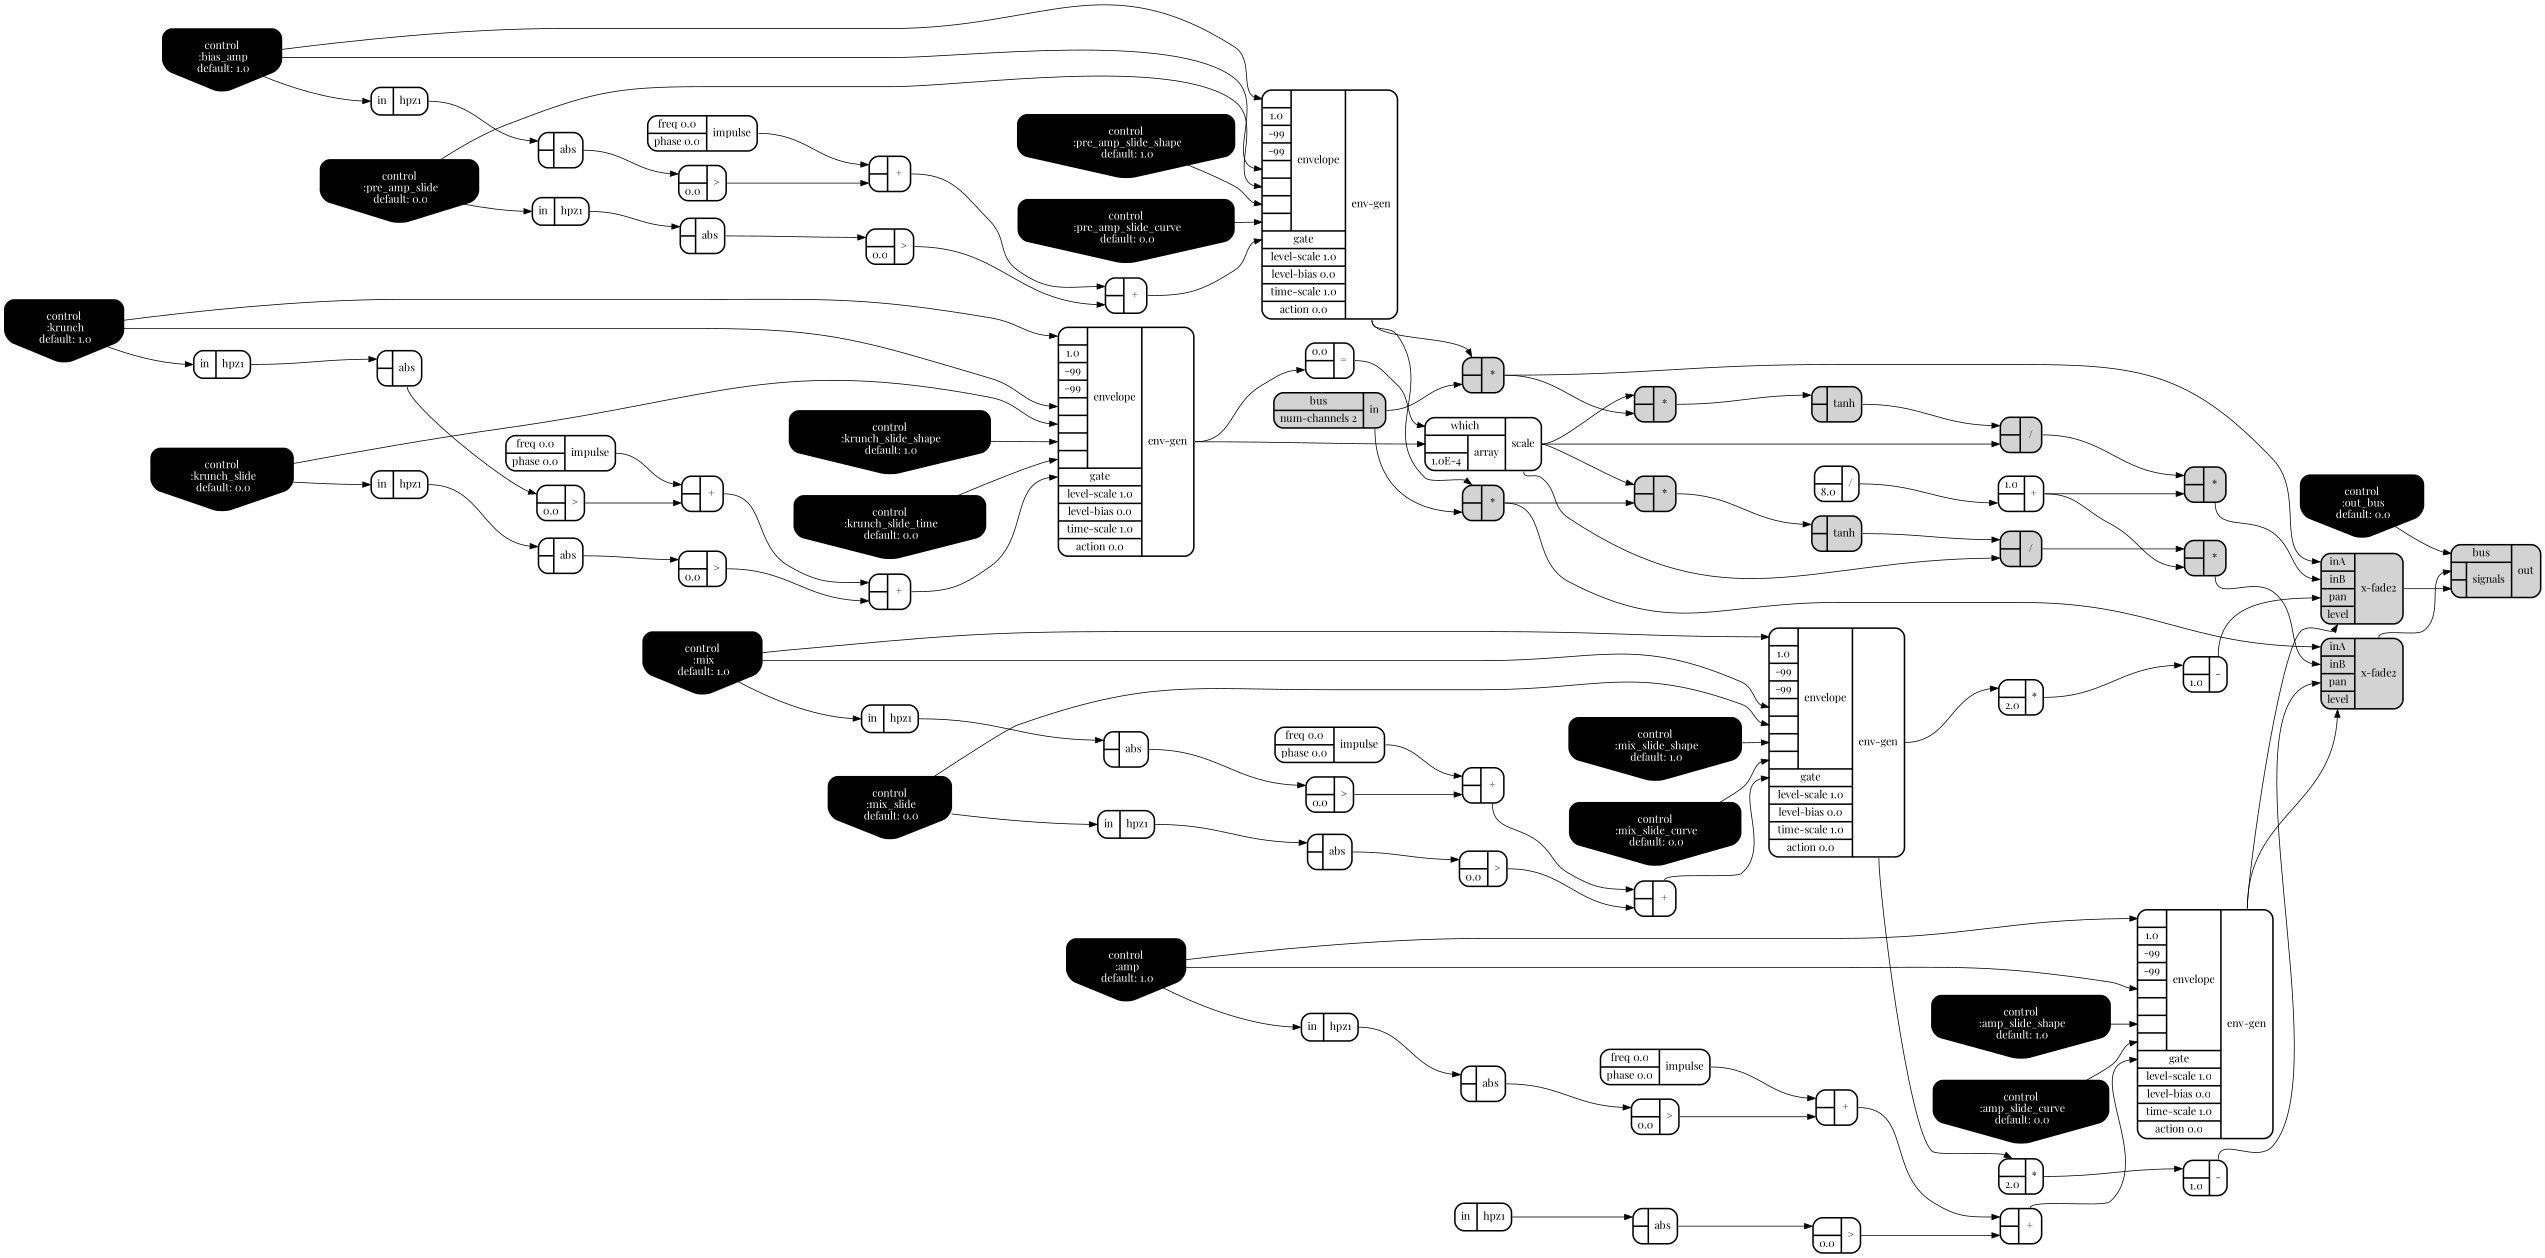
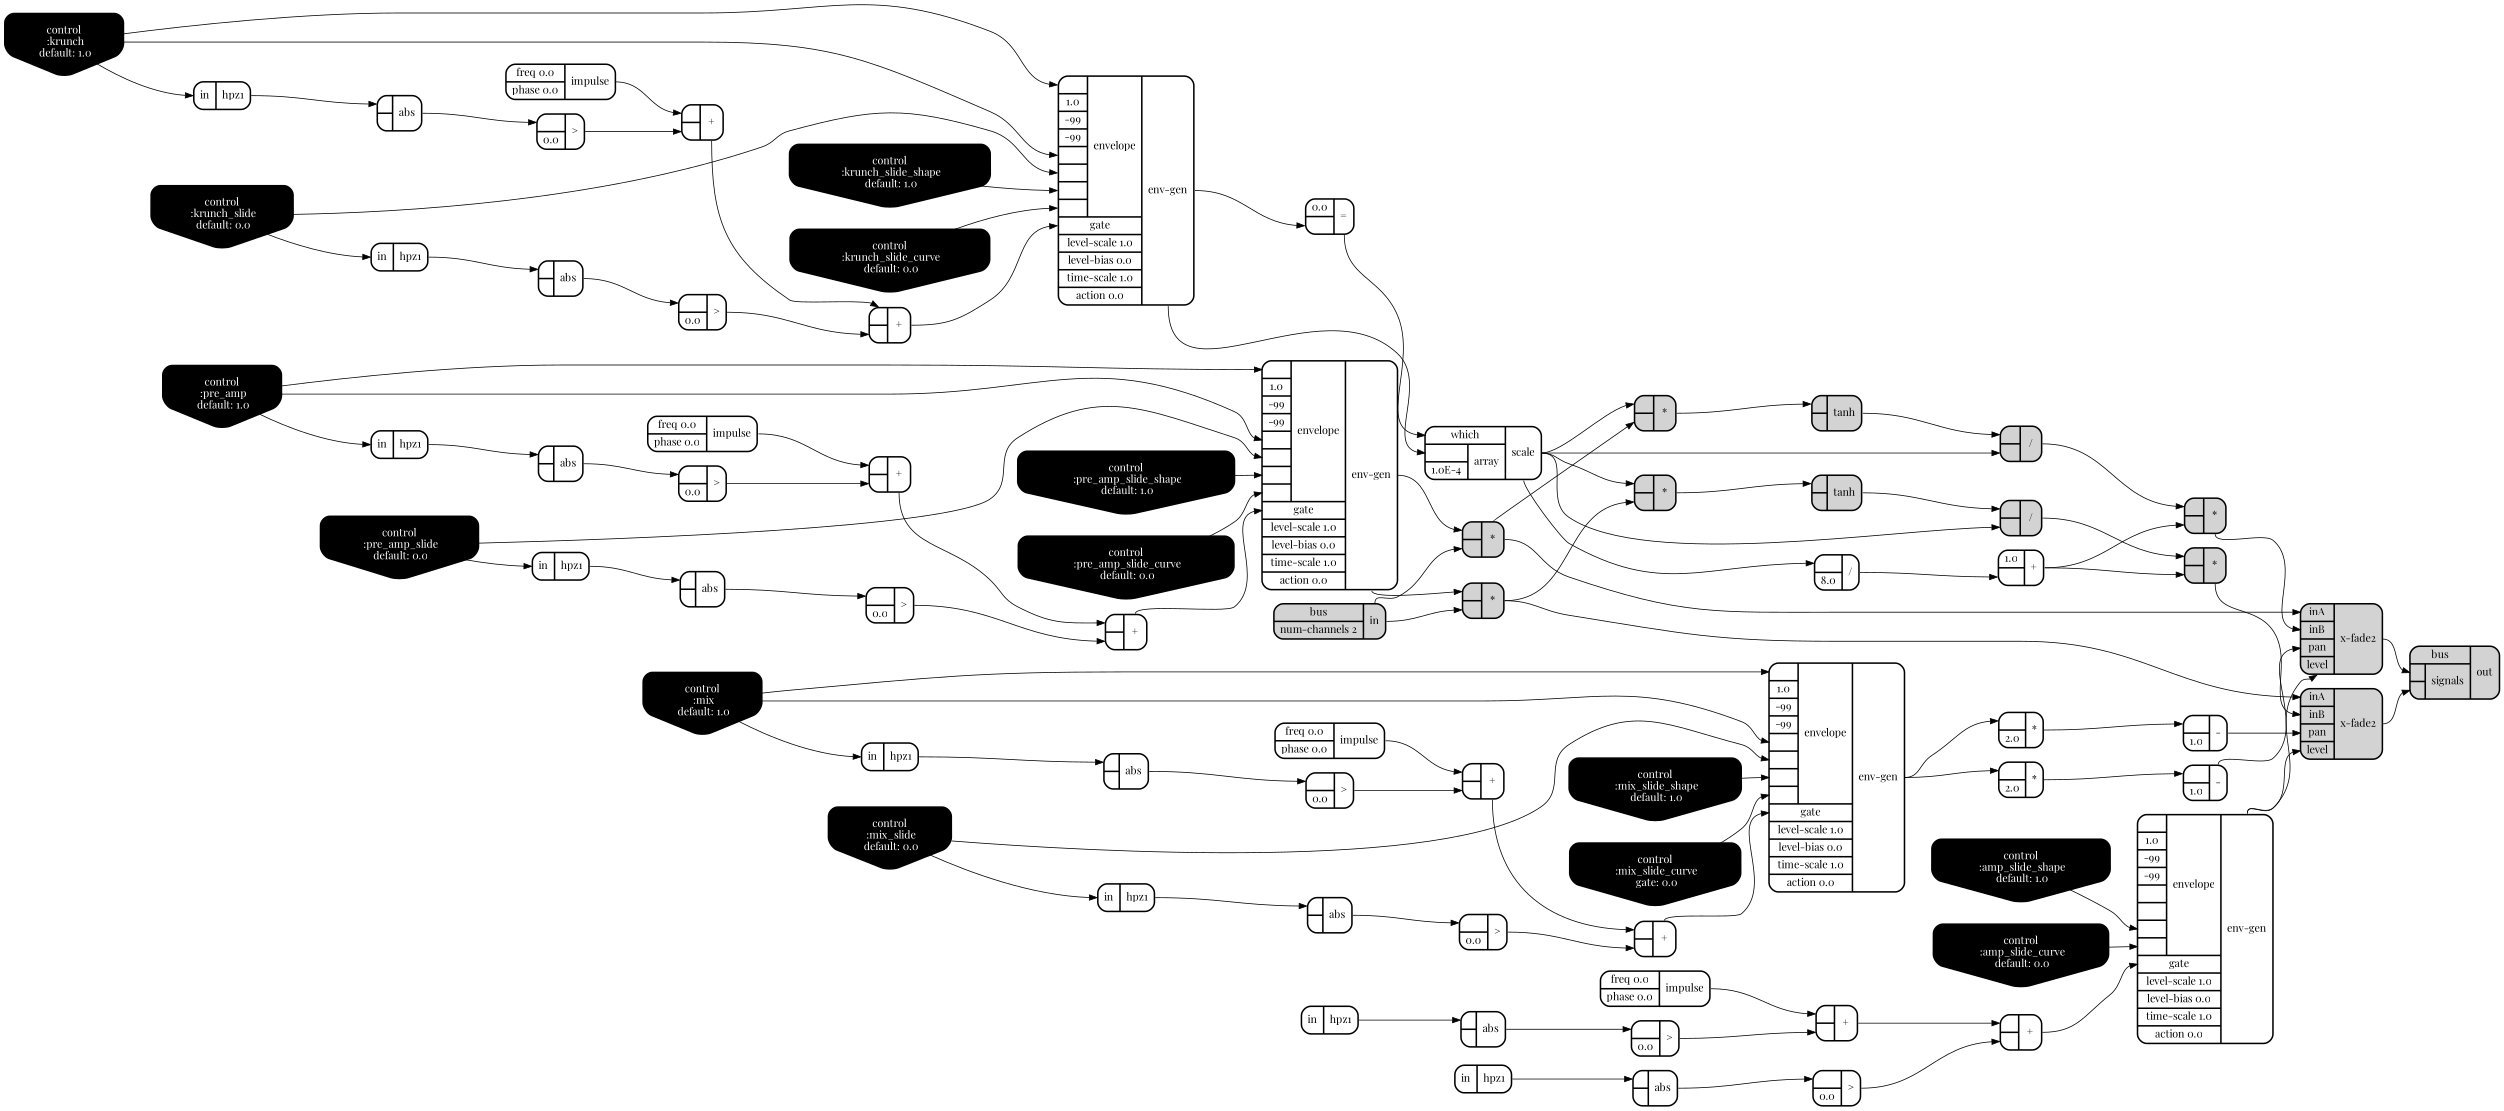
(222, 58) -> (222, 394)
(2362, 504) -> none
(890, 524) -> (890, 258)
none -> (1646, 571)
(1655, 831) -> (1655, 872)
(1126, 968) -> none
